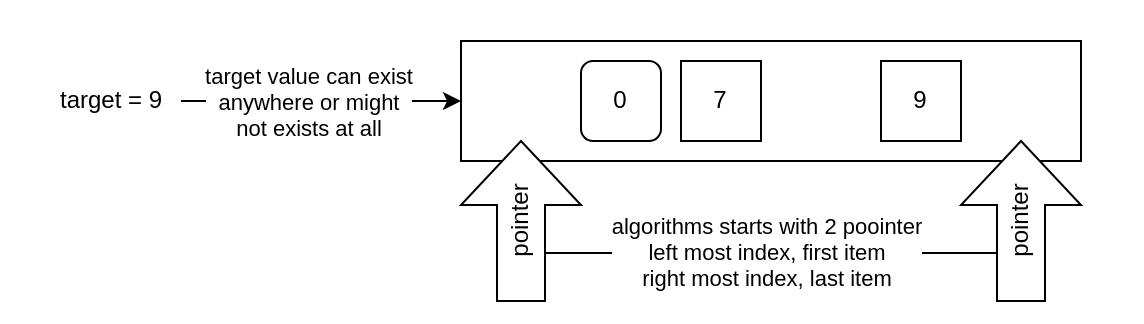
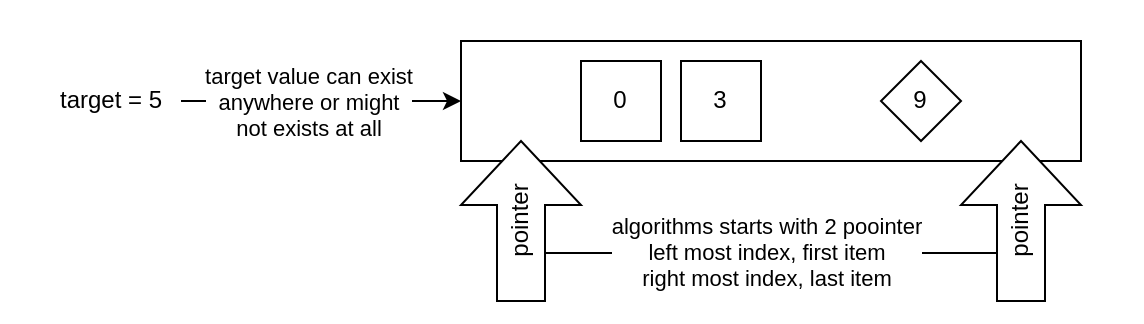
(112, 101) -> (112, 101)
(621, 101) -> (621, 101)
(721, 101) -> (721, 101)
(921, 101) -> (921, 101)
